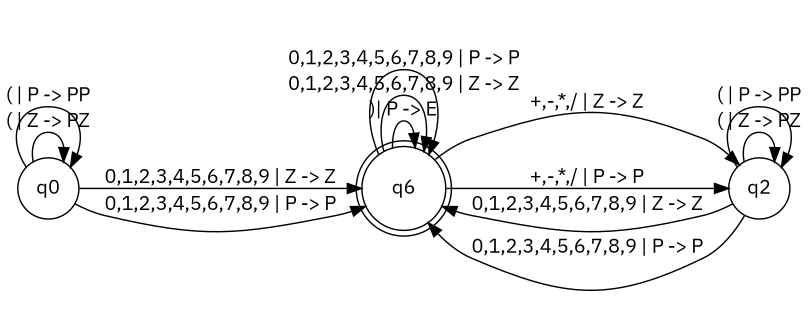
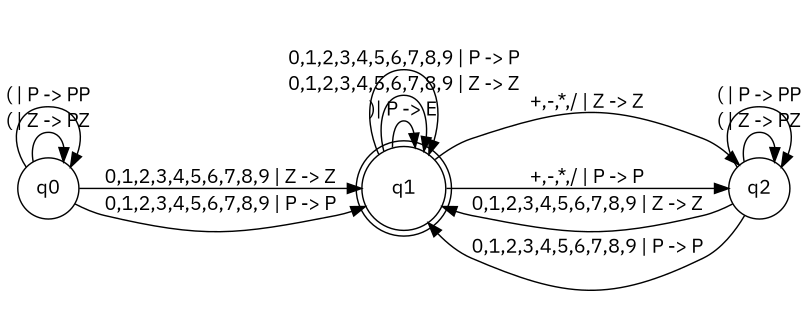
(404, 188) -> (404, 188)
